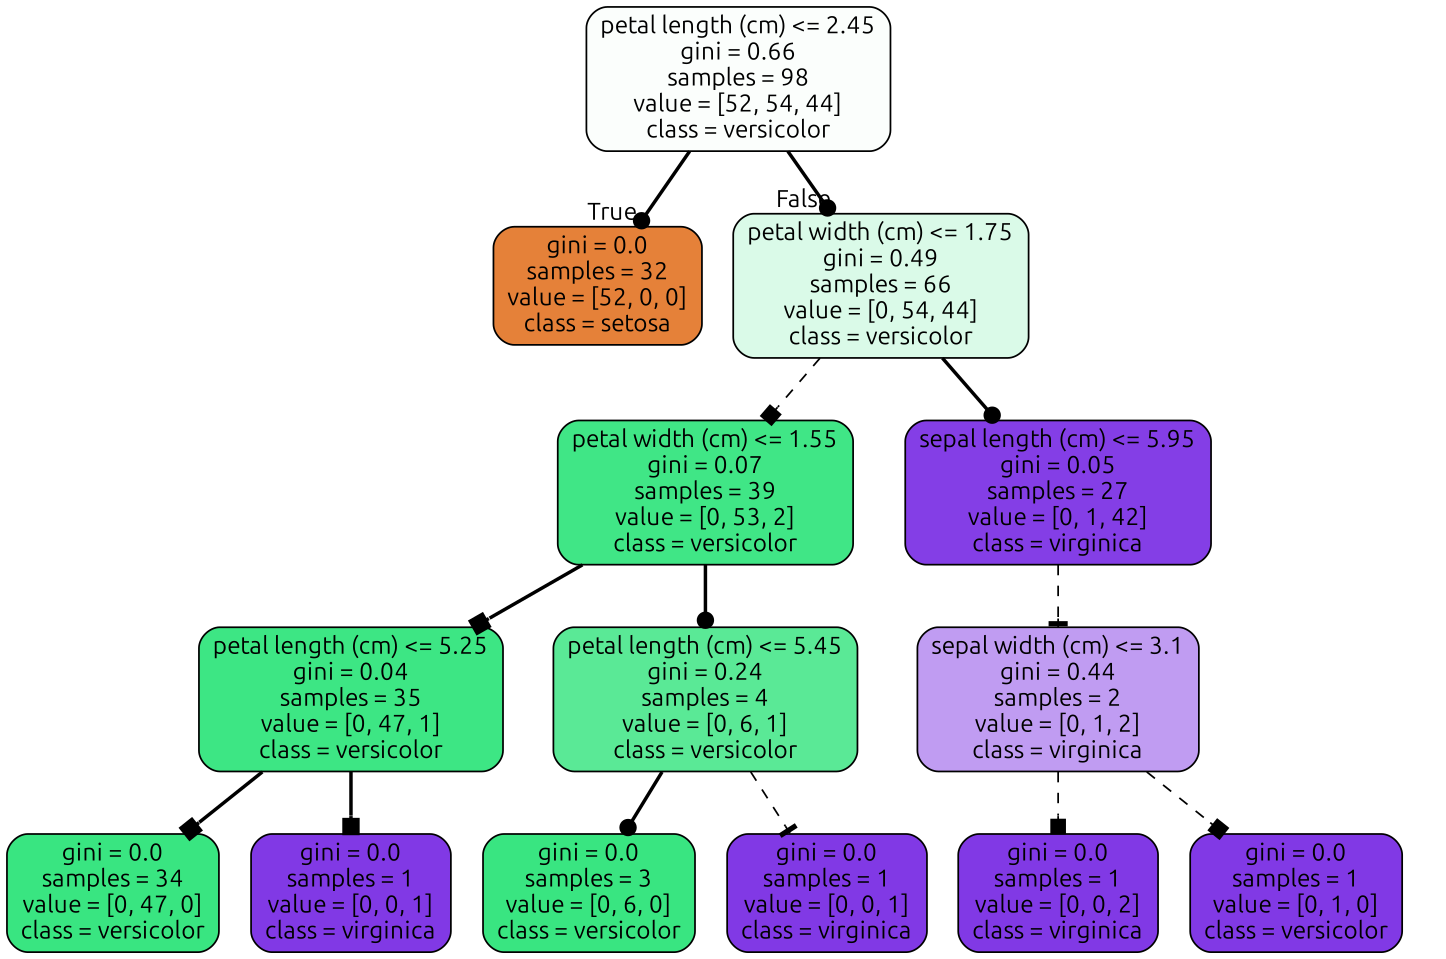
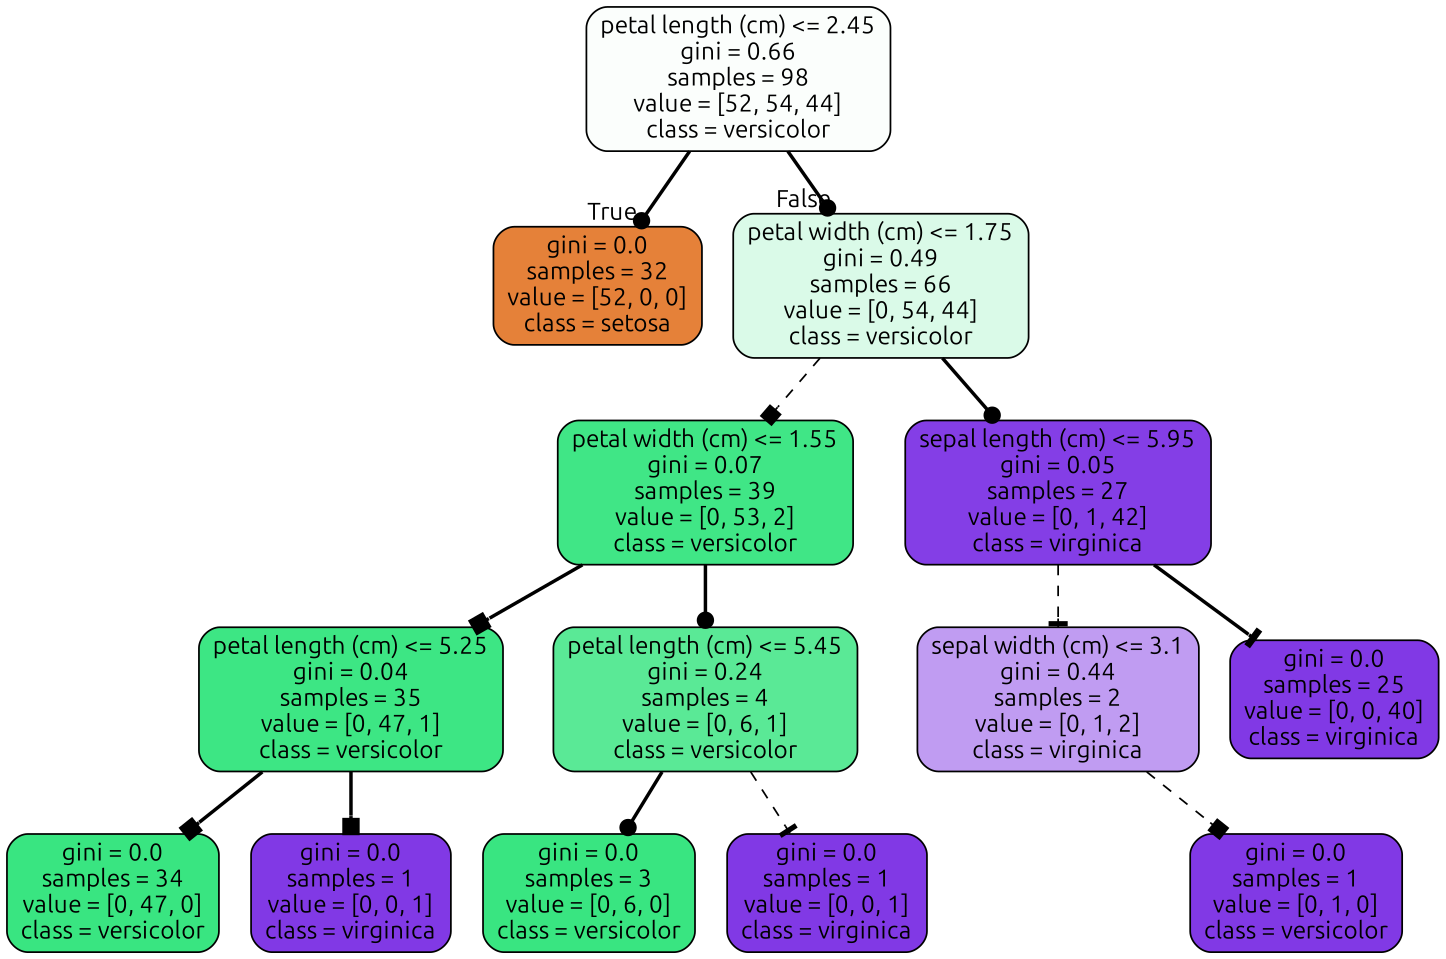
none -> (1334, 699)
(1058, 893) -> none
